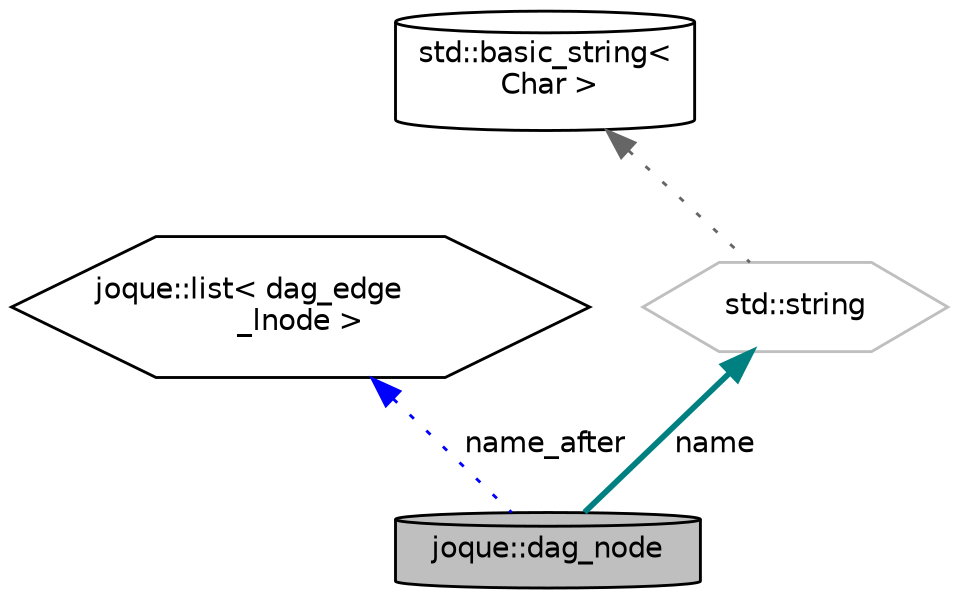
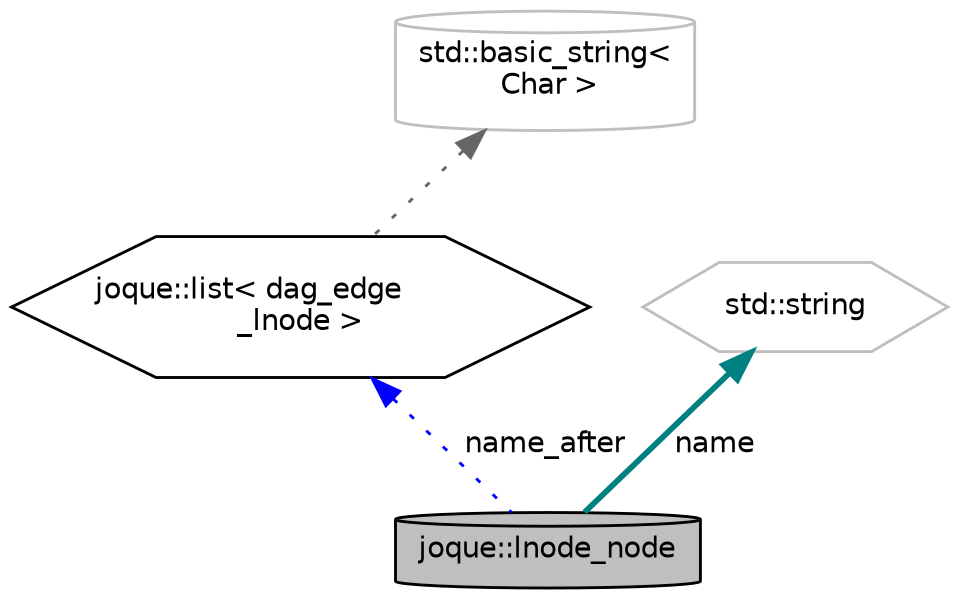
(545, 71) -> (545, 71)
(689, 206) -> (418, 194)
(548, 550) -> (548, 550)
